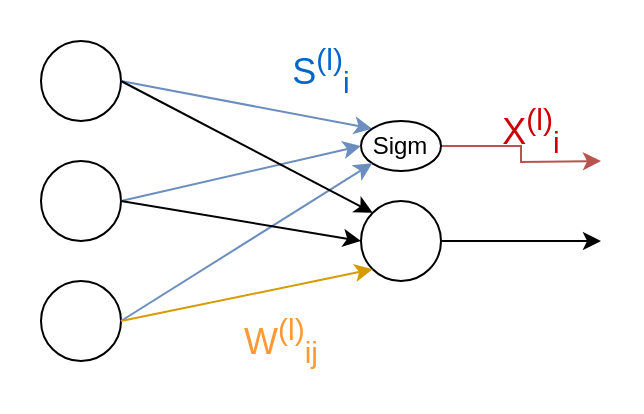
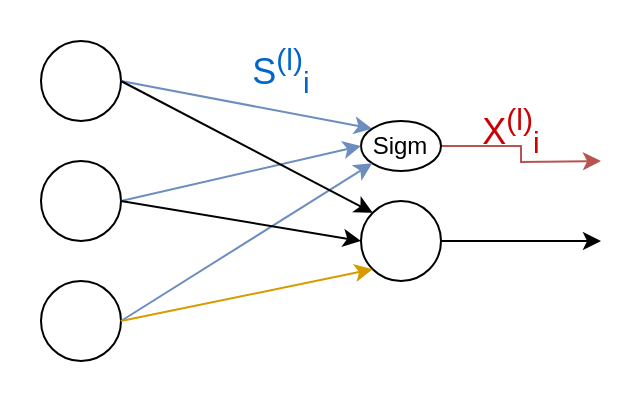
(321, 71) -> (281, 71)
(531, 131) -> (511, 131)
(281, 341) -> none
